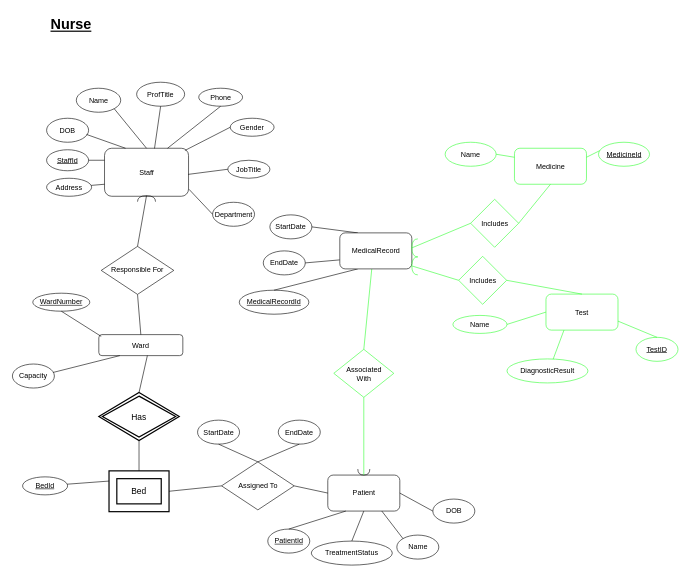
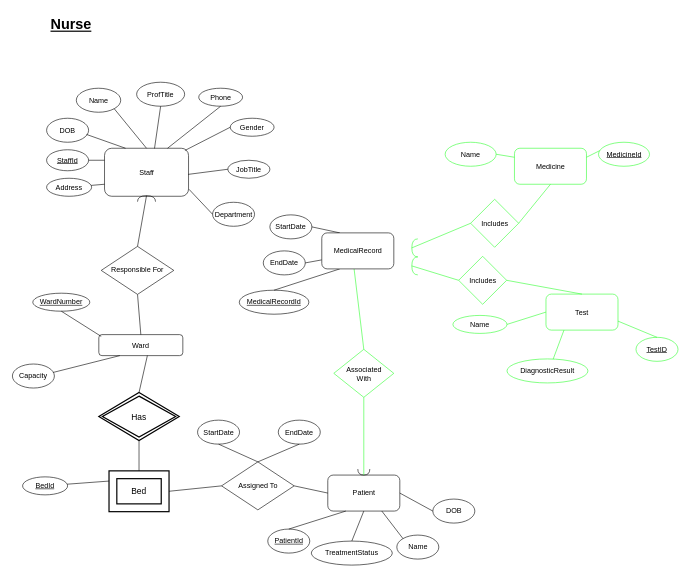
(376, 251) -> (358, 251)
